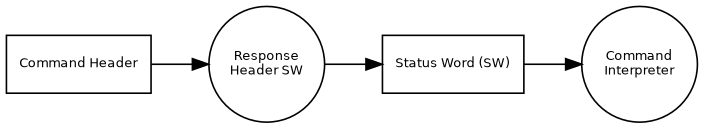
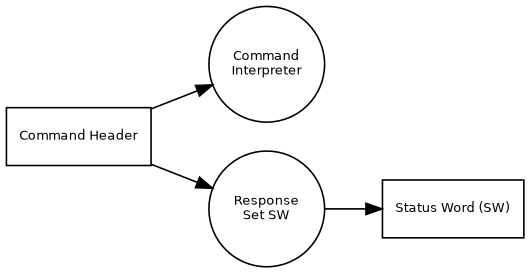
(267, 64) -> (267, 209)
(545, 64) -> (174, 100)
